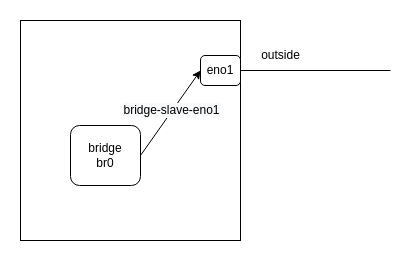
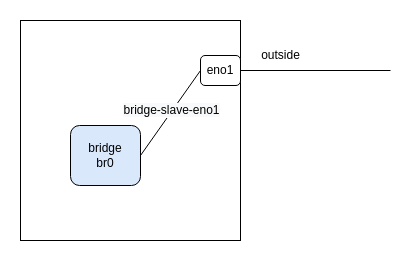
(196, 77) -> (198, 75)
(106, 156) -> (106, 156)
